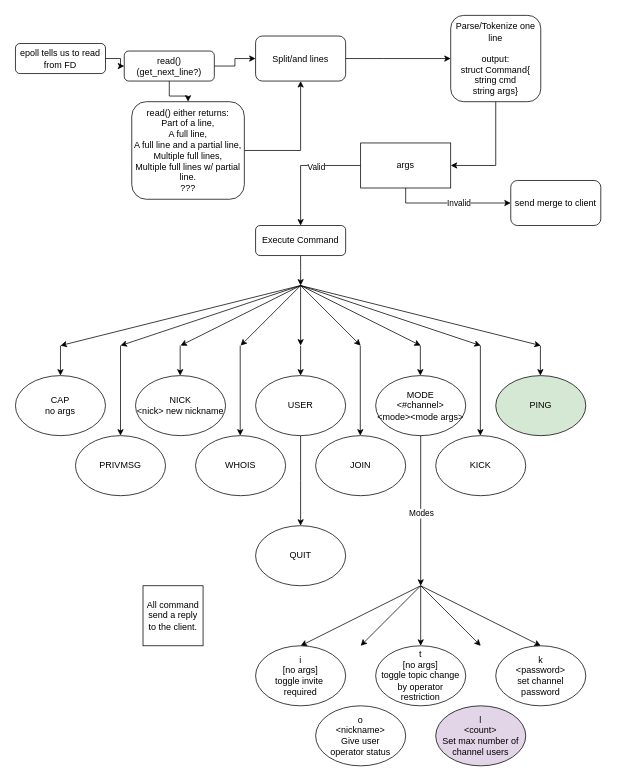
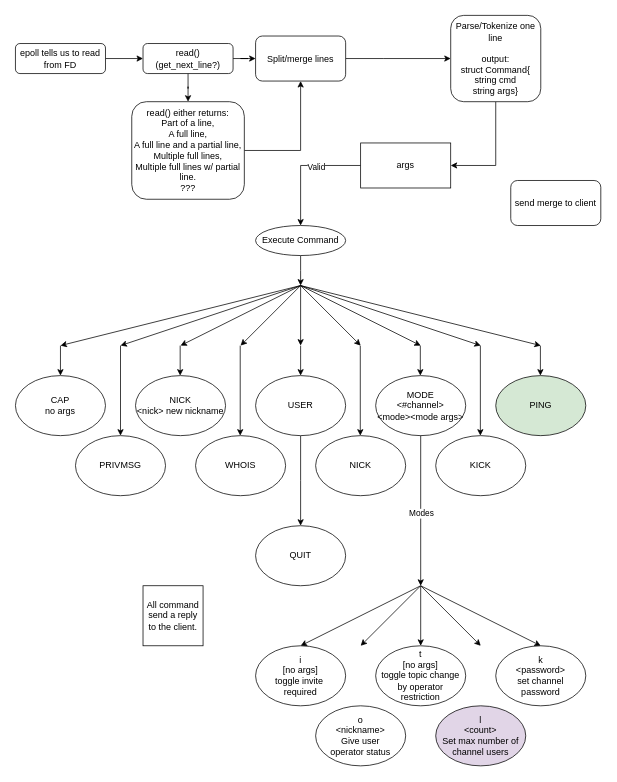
(300, 59) -> (300, 59)
(169, 66) -> (188, 59)
(458, 203) -> none
(300, 240) -> (300, 240)
(360, 465) -> (360, 465)
